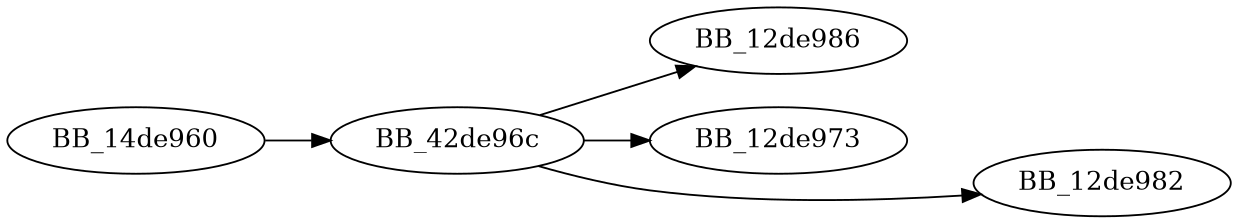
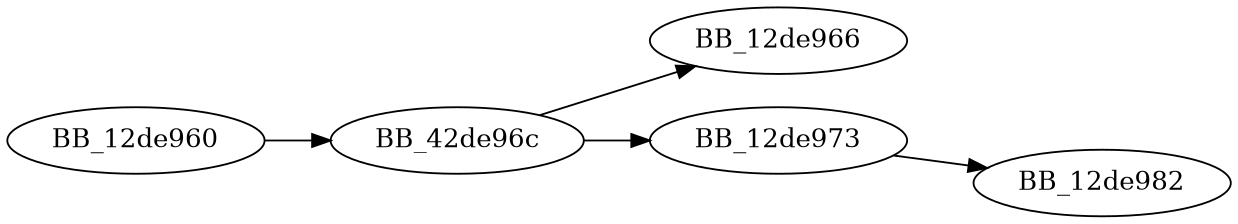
(778, 41) -> (778, 41)
(136, 140) -> (136, 140)
(749, 198) -> (931, 161)
